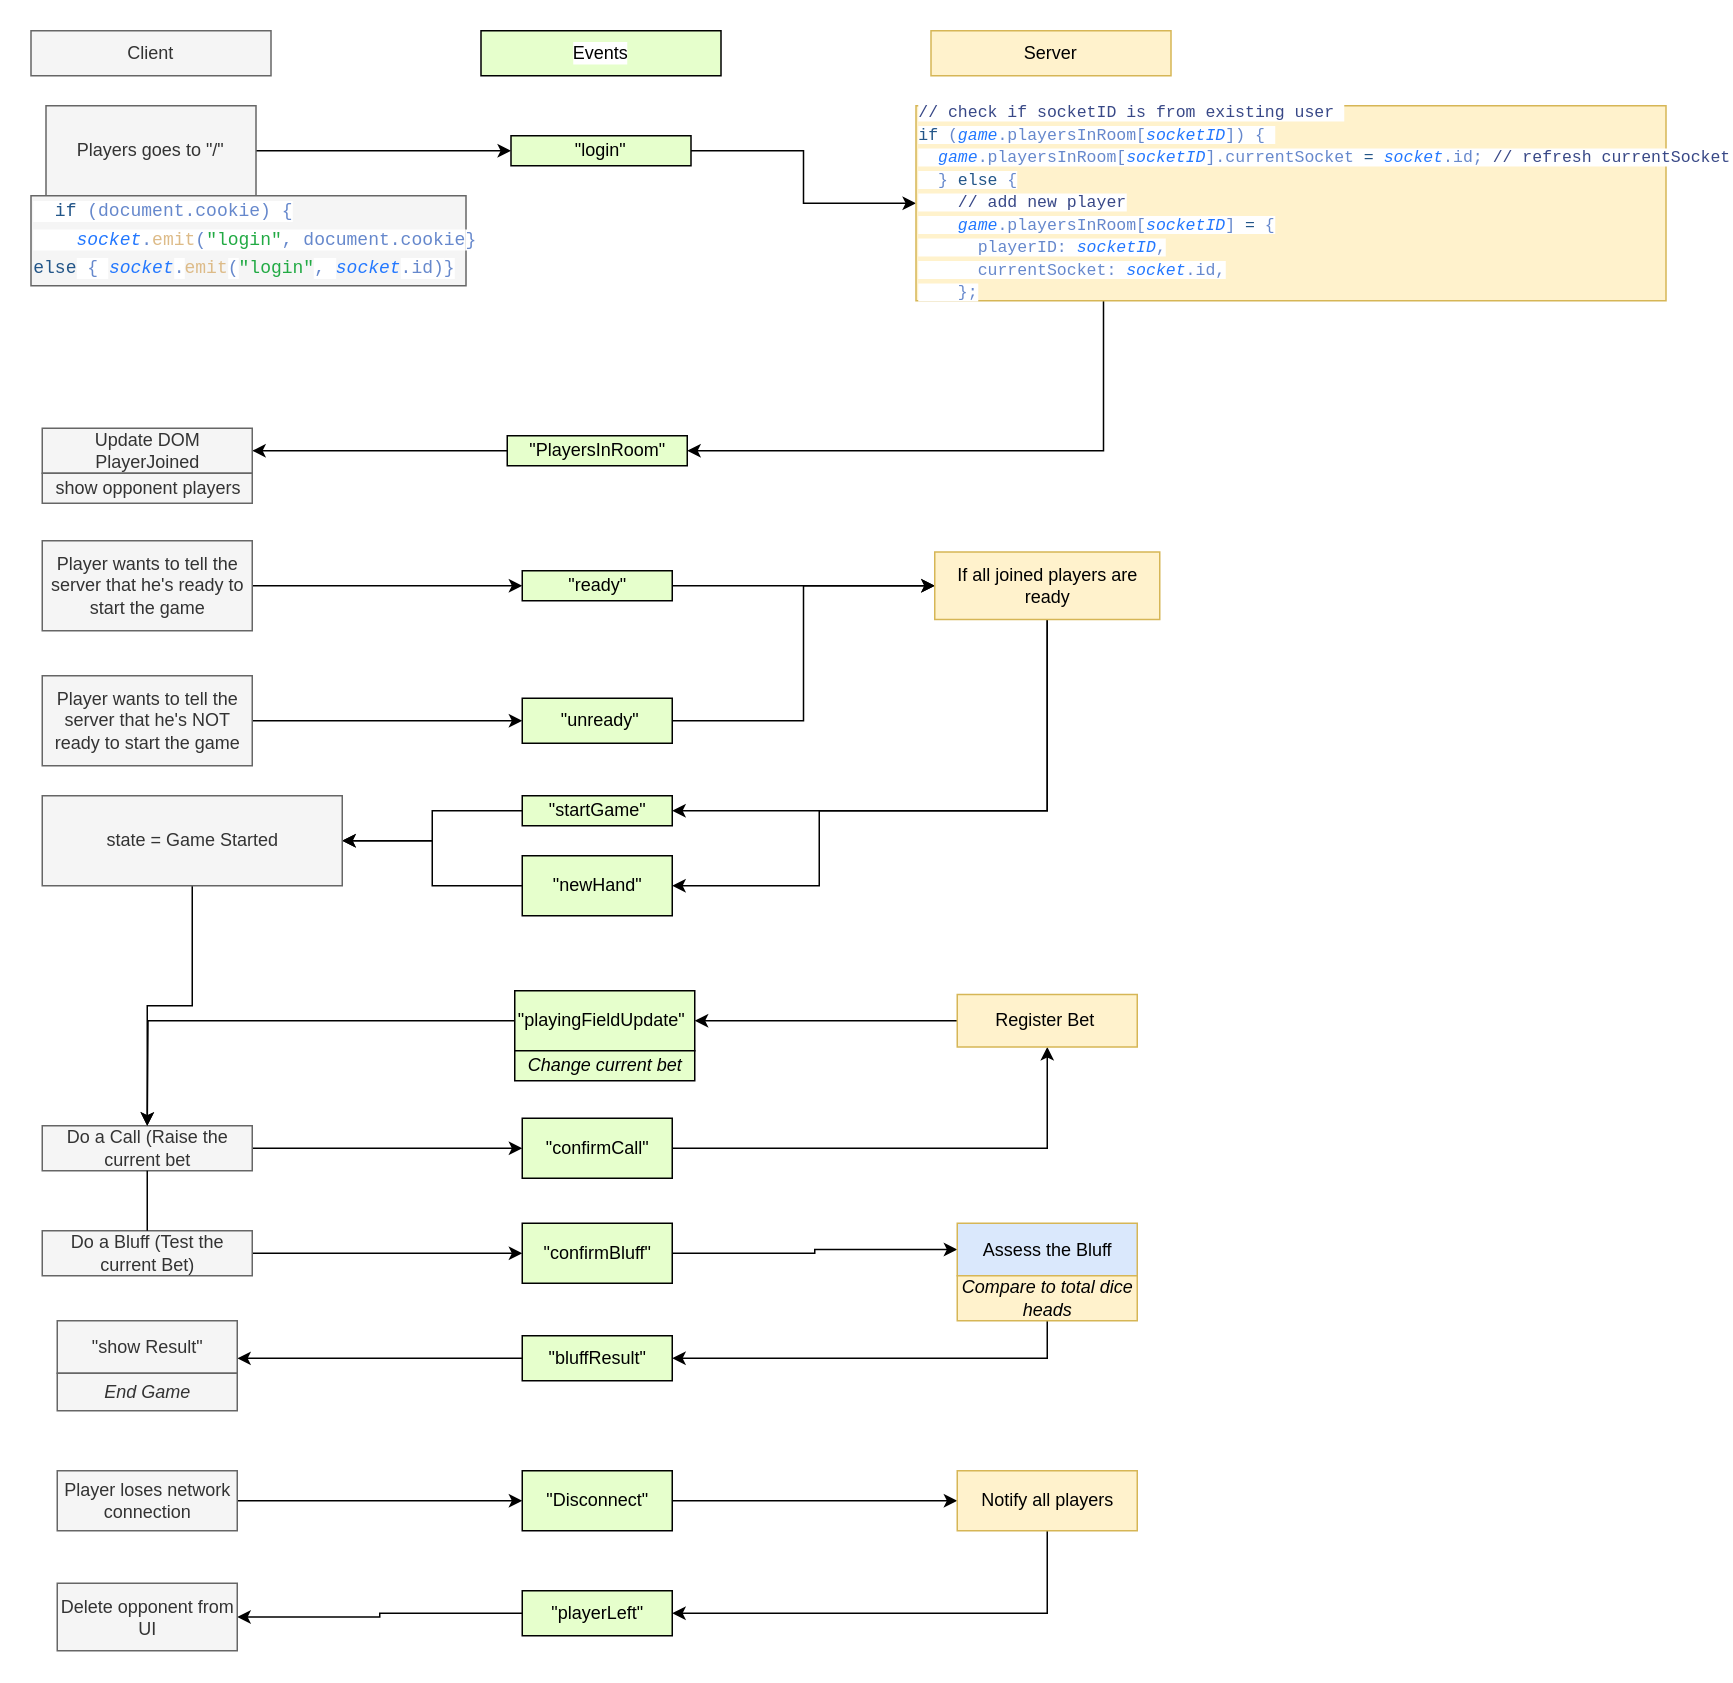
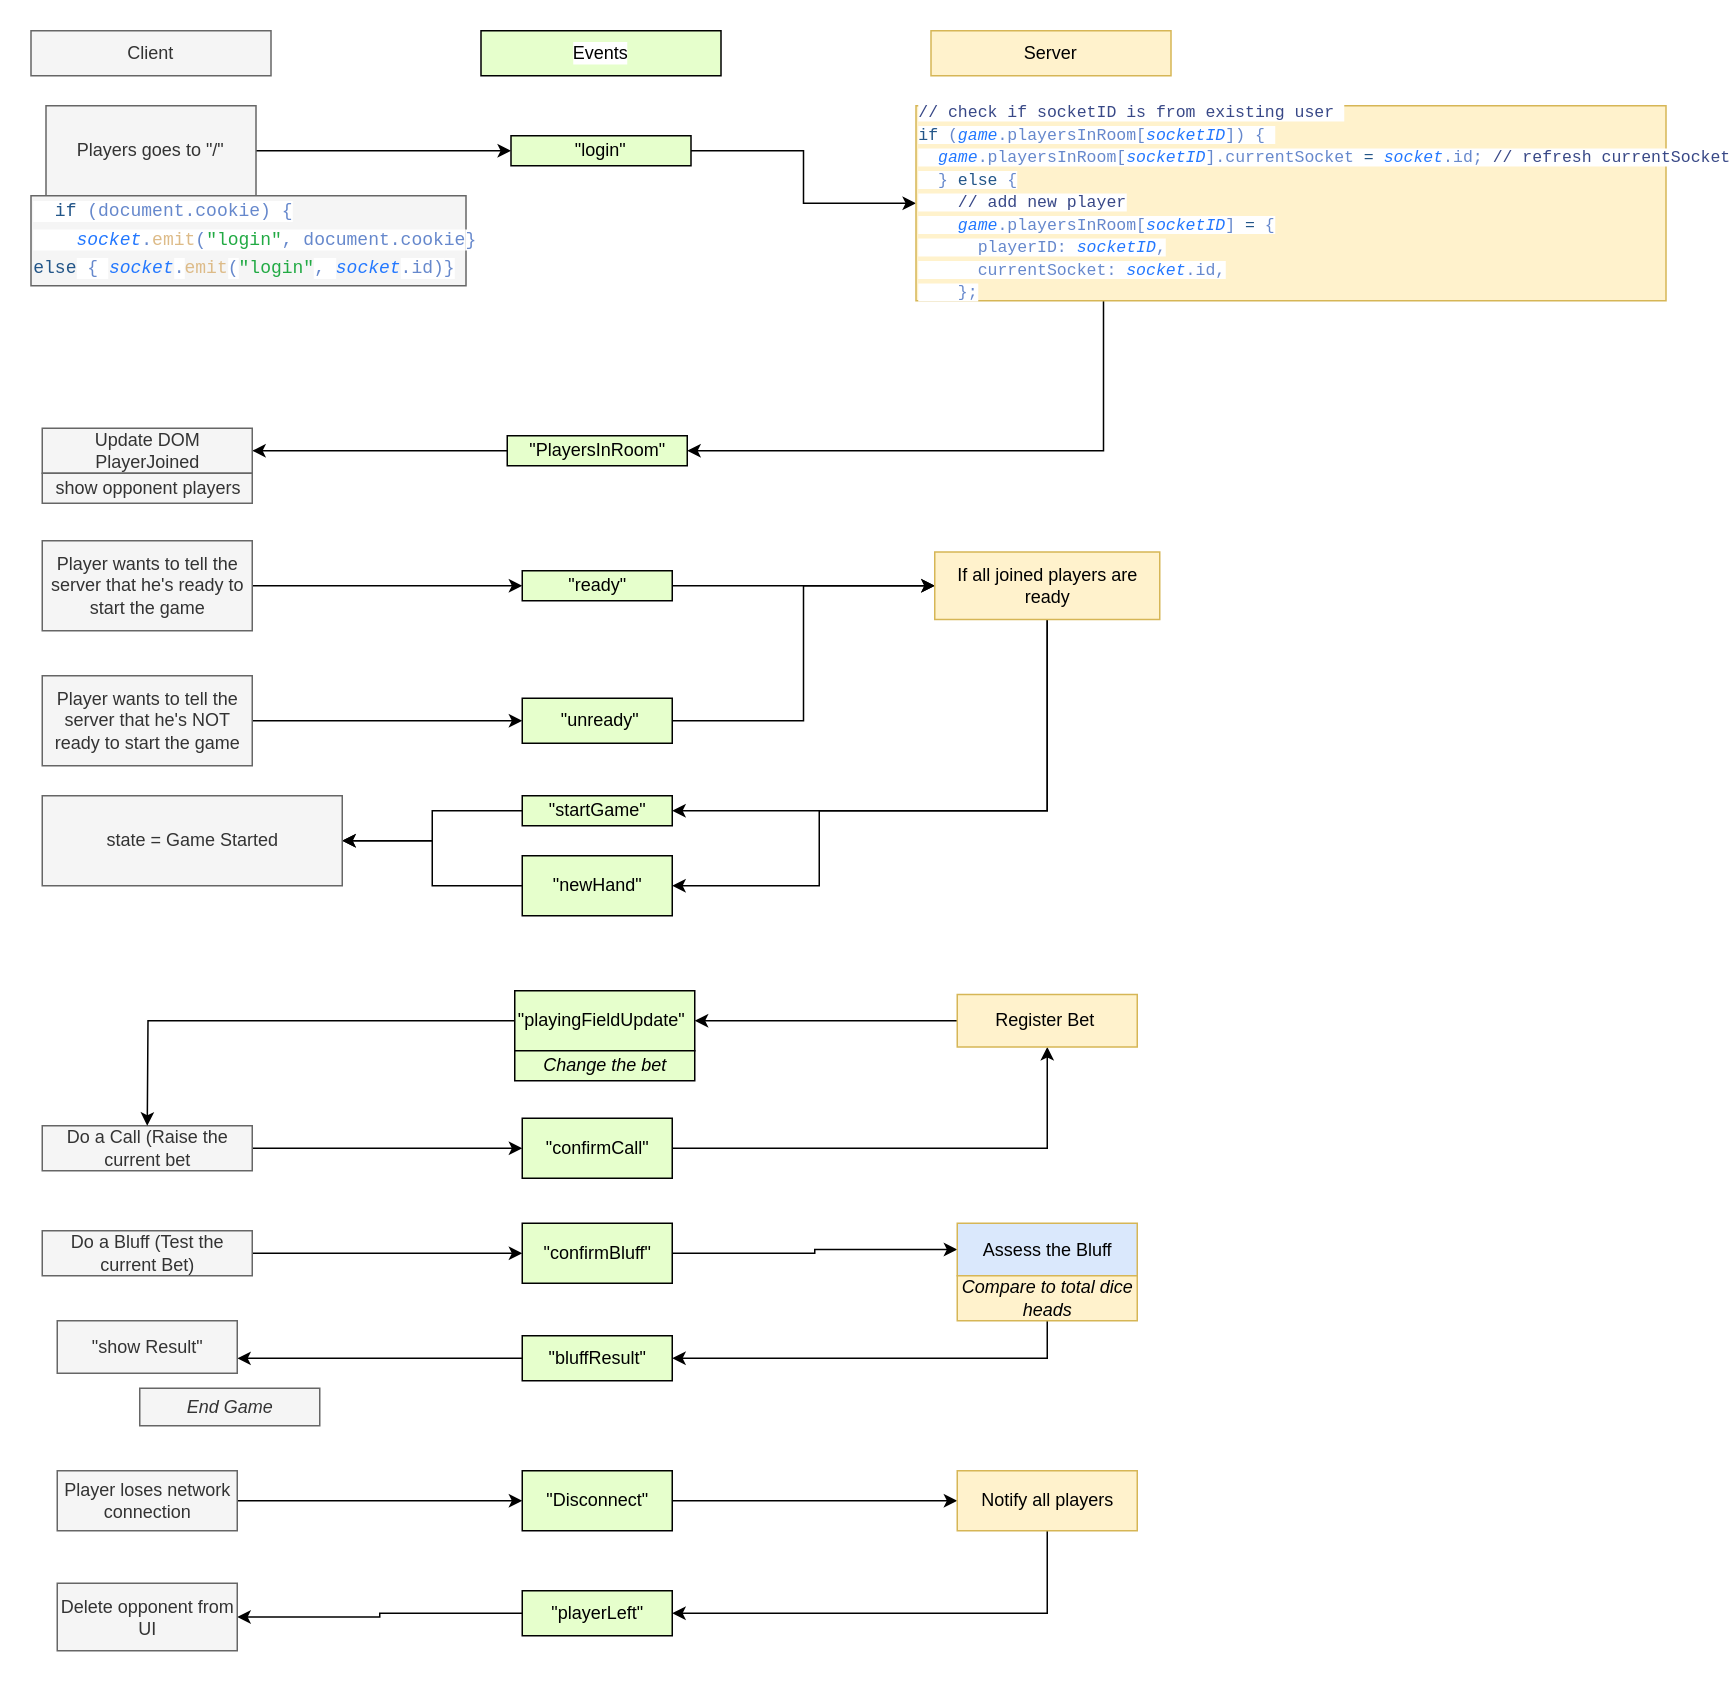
(192, 974) -> none
(605, 1066) -> (605, 1066)
(147, 1201) -> none
(147, 1392) -> (230, 1407)
